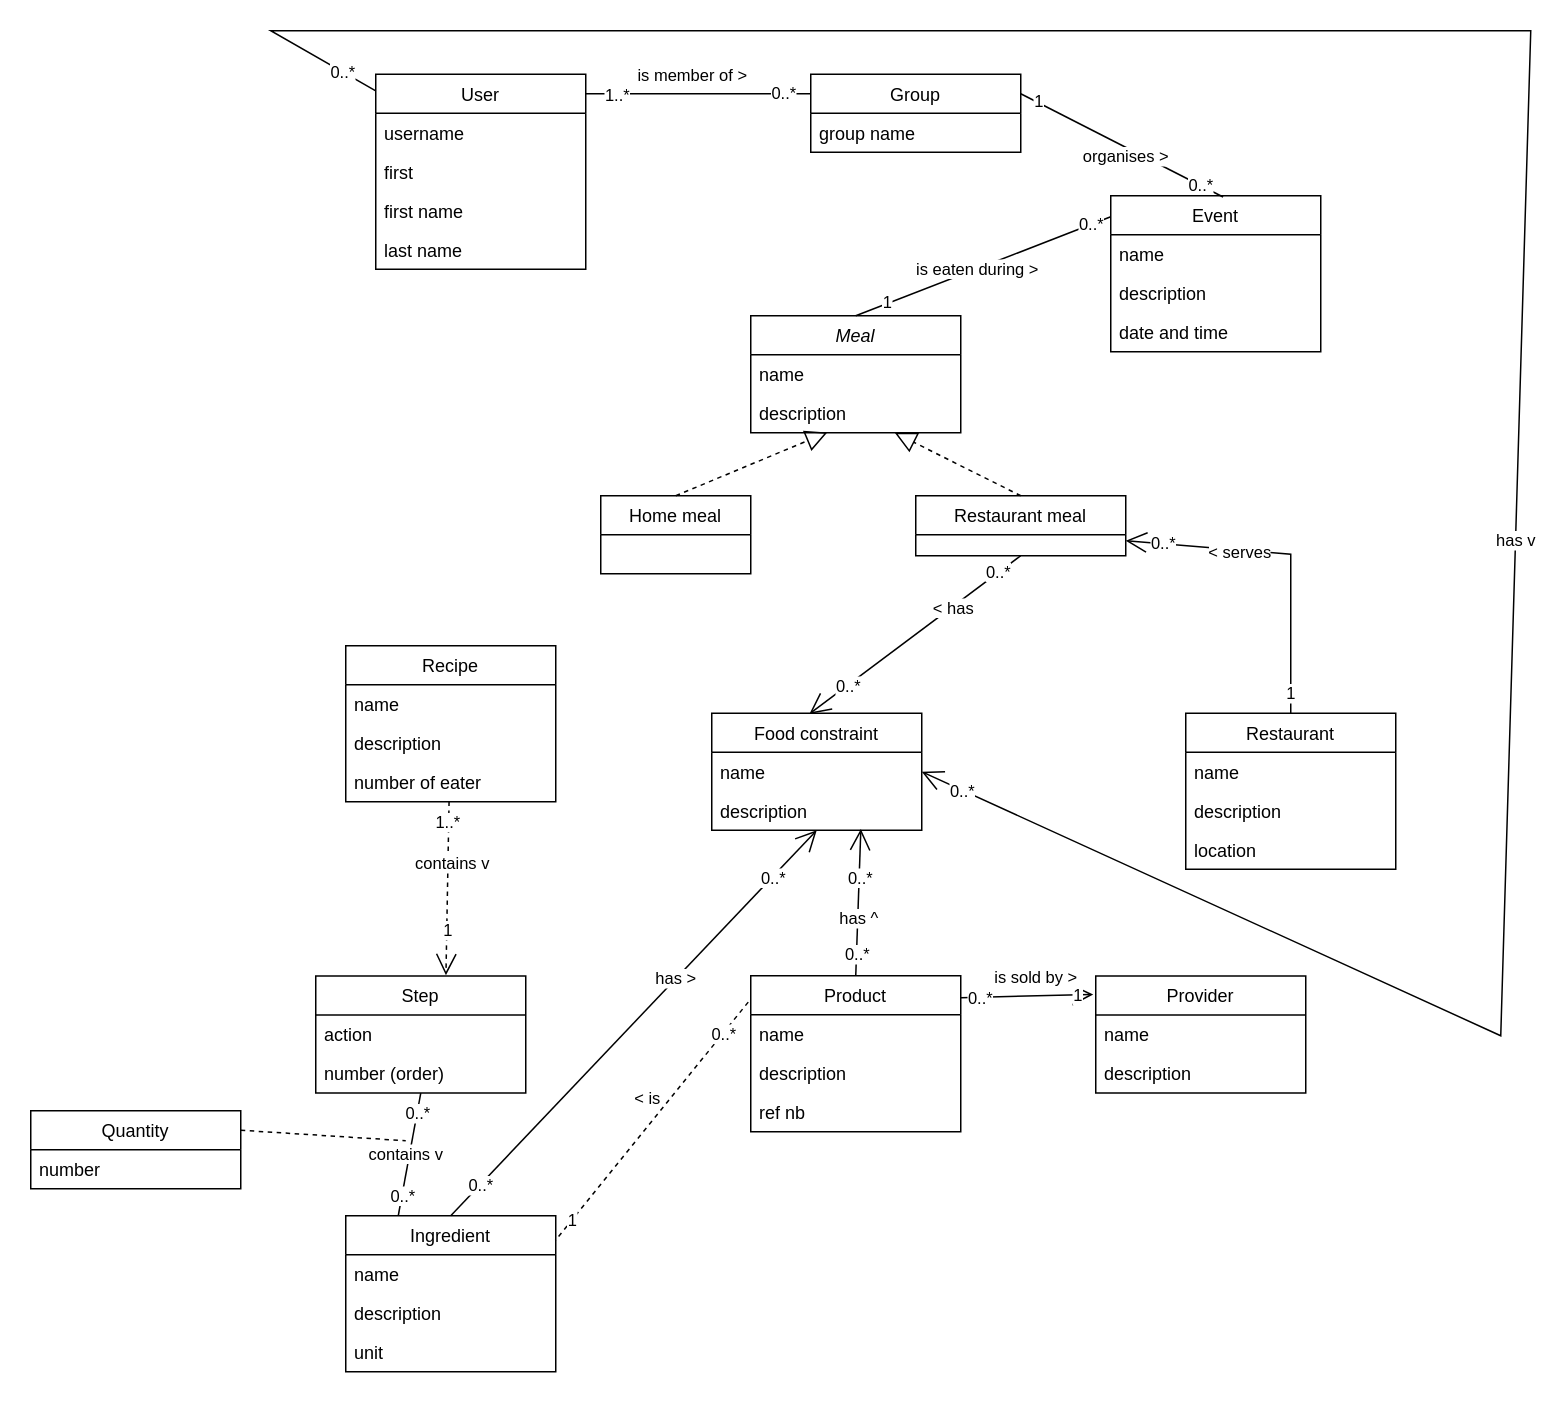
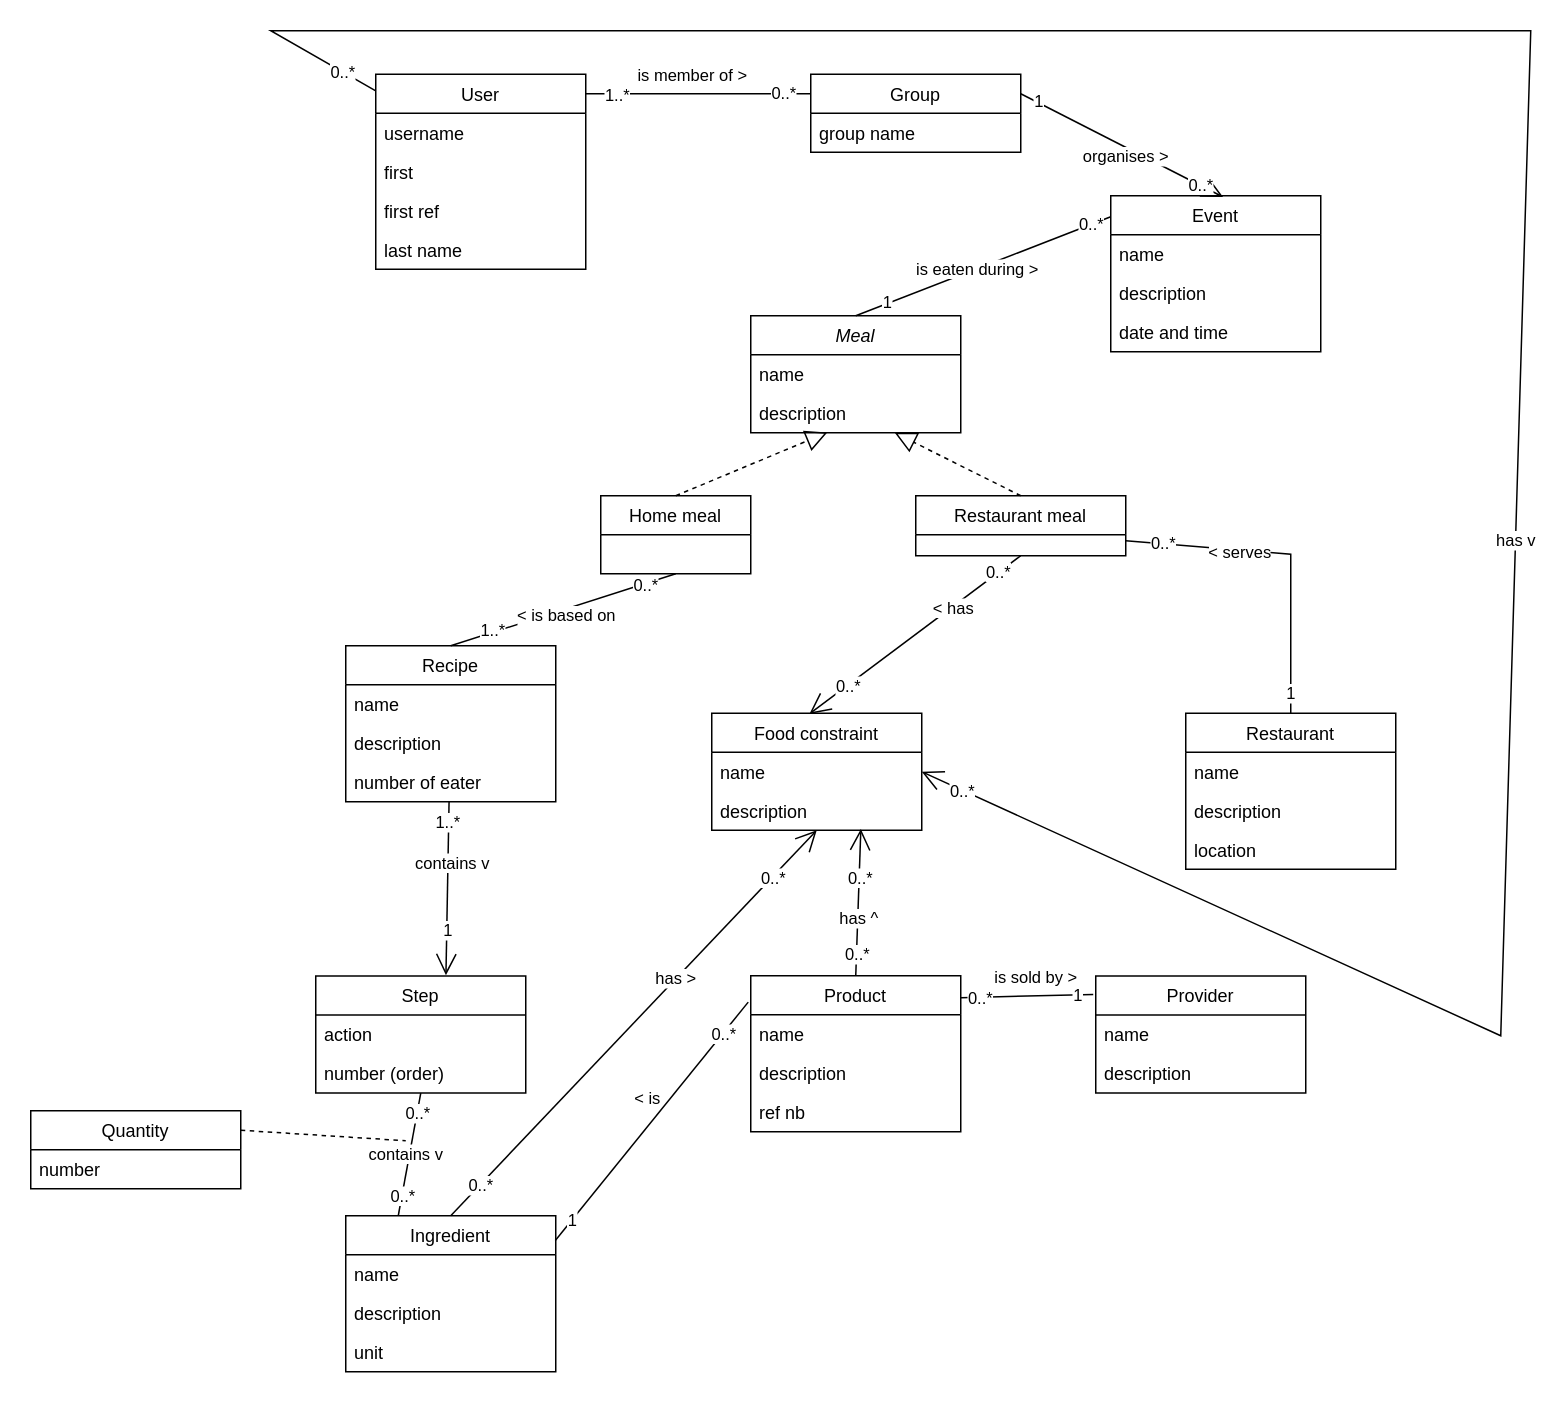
(1215, 193) -> (1215, 193)
(430, 212) -> (425, 212)
(1133, 541) -> (1132, 541)
none -> (623, 591)
(447, 895) -> (447, 895)
(1086, 995) -> (1087, 995)
(645, 1129) -> (645, 1129)
